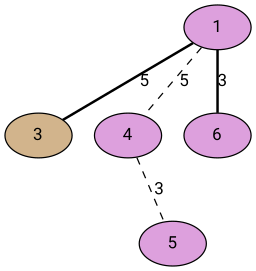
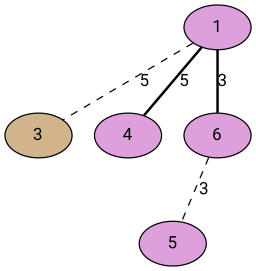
(128, 82) -> (128, 82)
(173, 82) -> (173, 82)
(150, 190) -> (195, 190)
